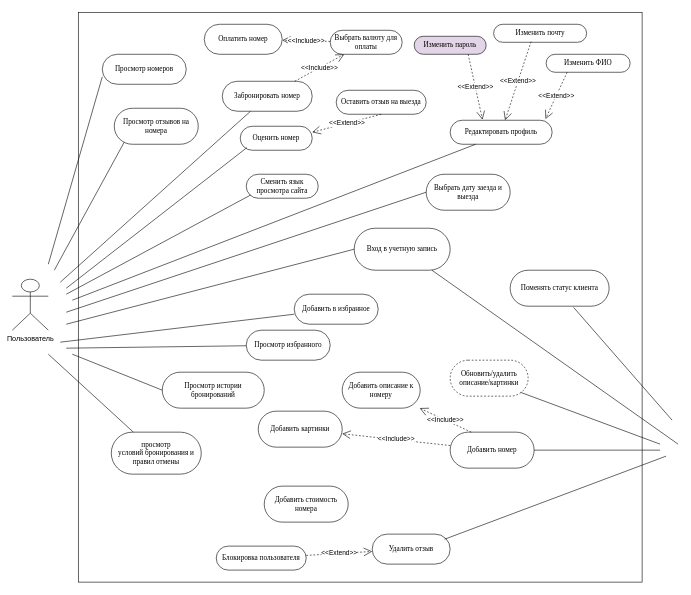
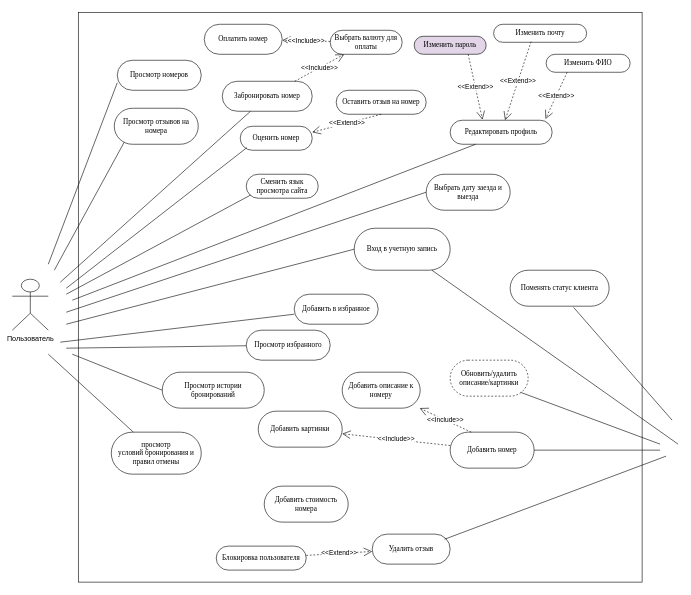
(144, 69) -> (159, 75)
(381, 102) -> (381, 102)
